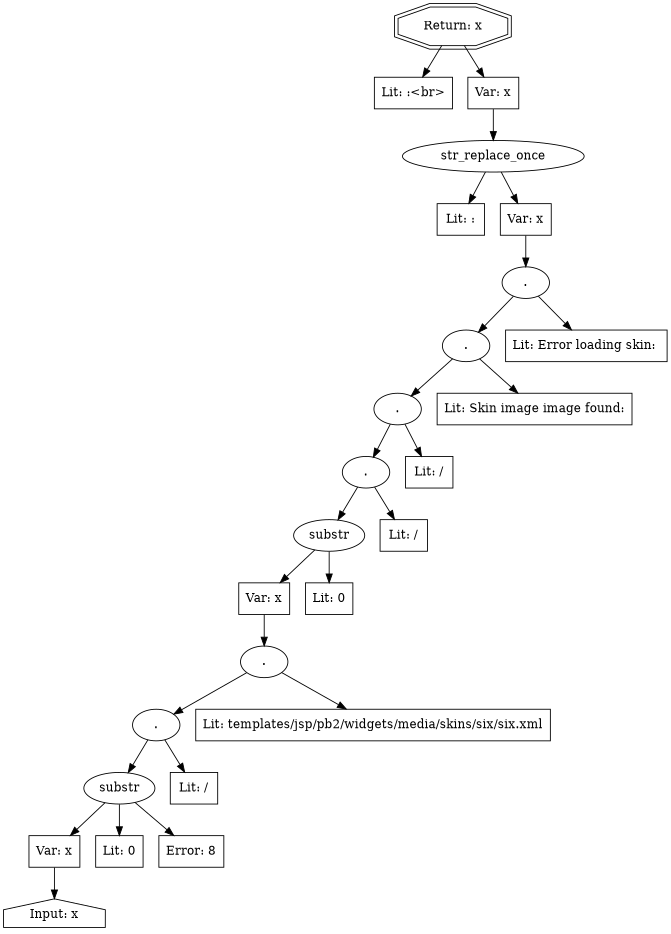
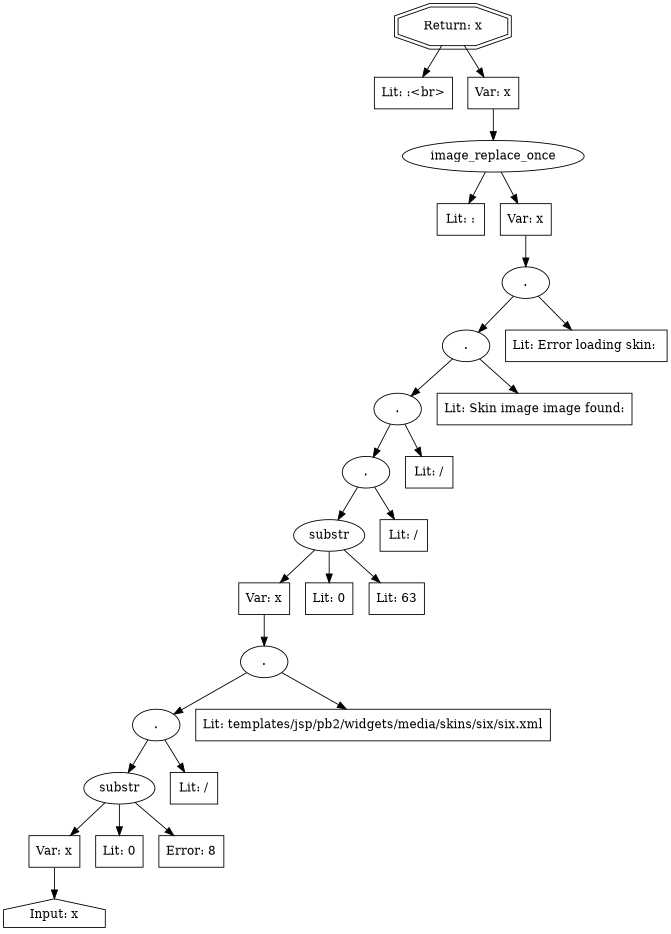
(493, 156) -> (493, 156)
none -> (397, 599)
